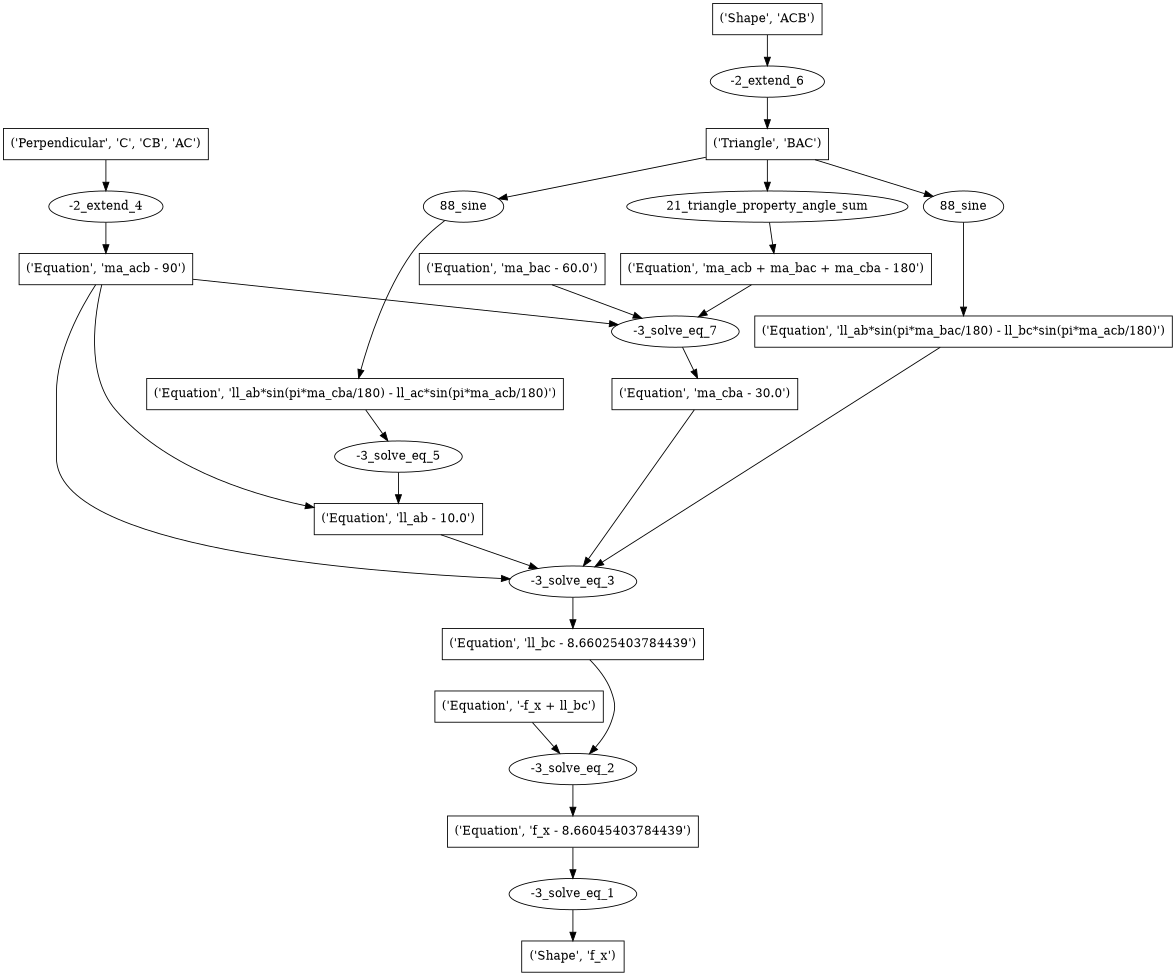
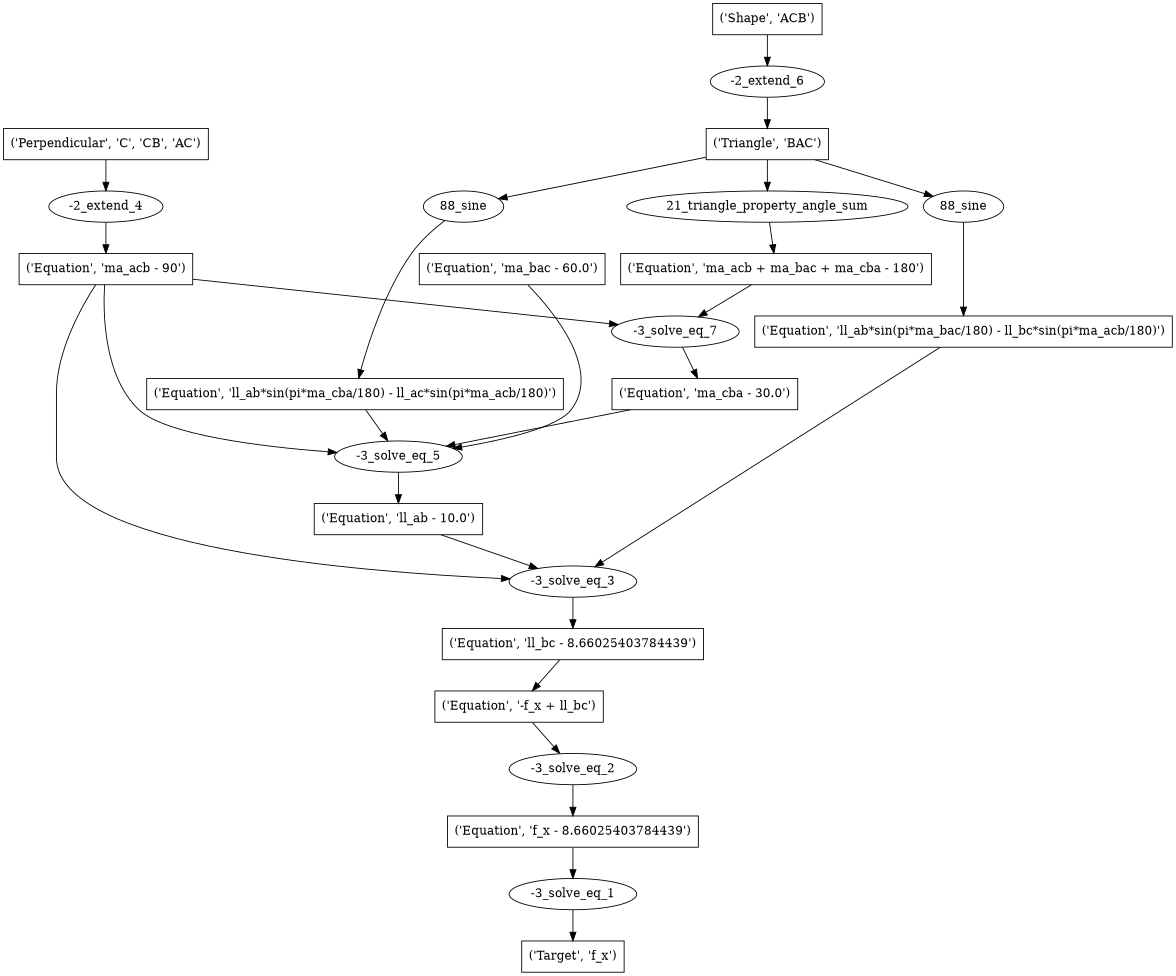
(593, 300) -> (577, 398)
(147, 439) -> (166, 424)
(641, 484) -> (565, 423)
(614, 702) -> (549, 672)
(573, 832) -> (573, 832)
(573, 957) -> (573, 957)
